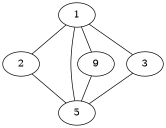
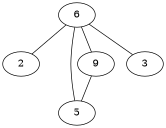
(77, 15) -> (77, 15)
(111, 88) -> none
(49, 89) -> none
